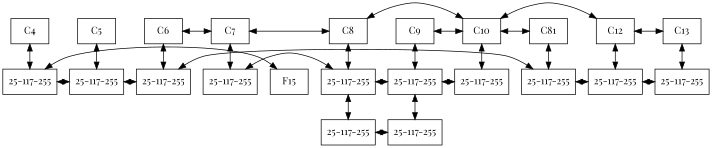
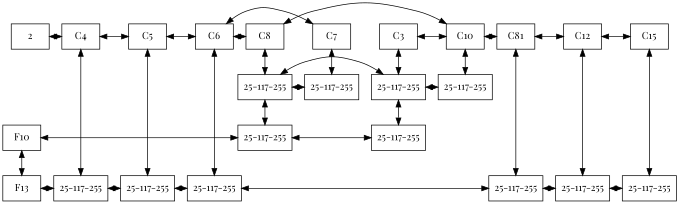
(549, 3) -> (549, 37)
(289, 31) -> (241, 37)
(415, 31) -> (398, 37)
(682, 31) -> (649, 37)
none -> (30, 37)
none -> (114, 37)
none -> (181, 37)
(289, 82) -> (22, 188)
none -> (22, 138)
